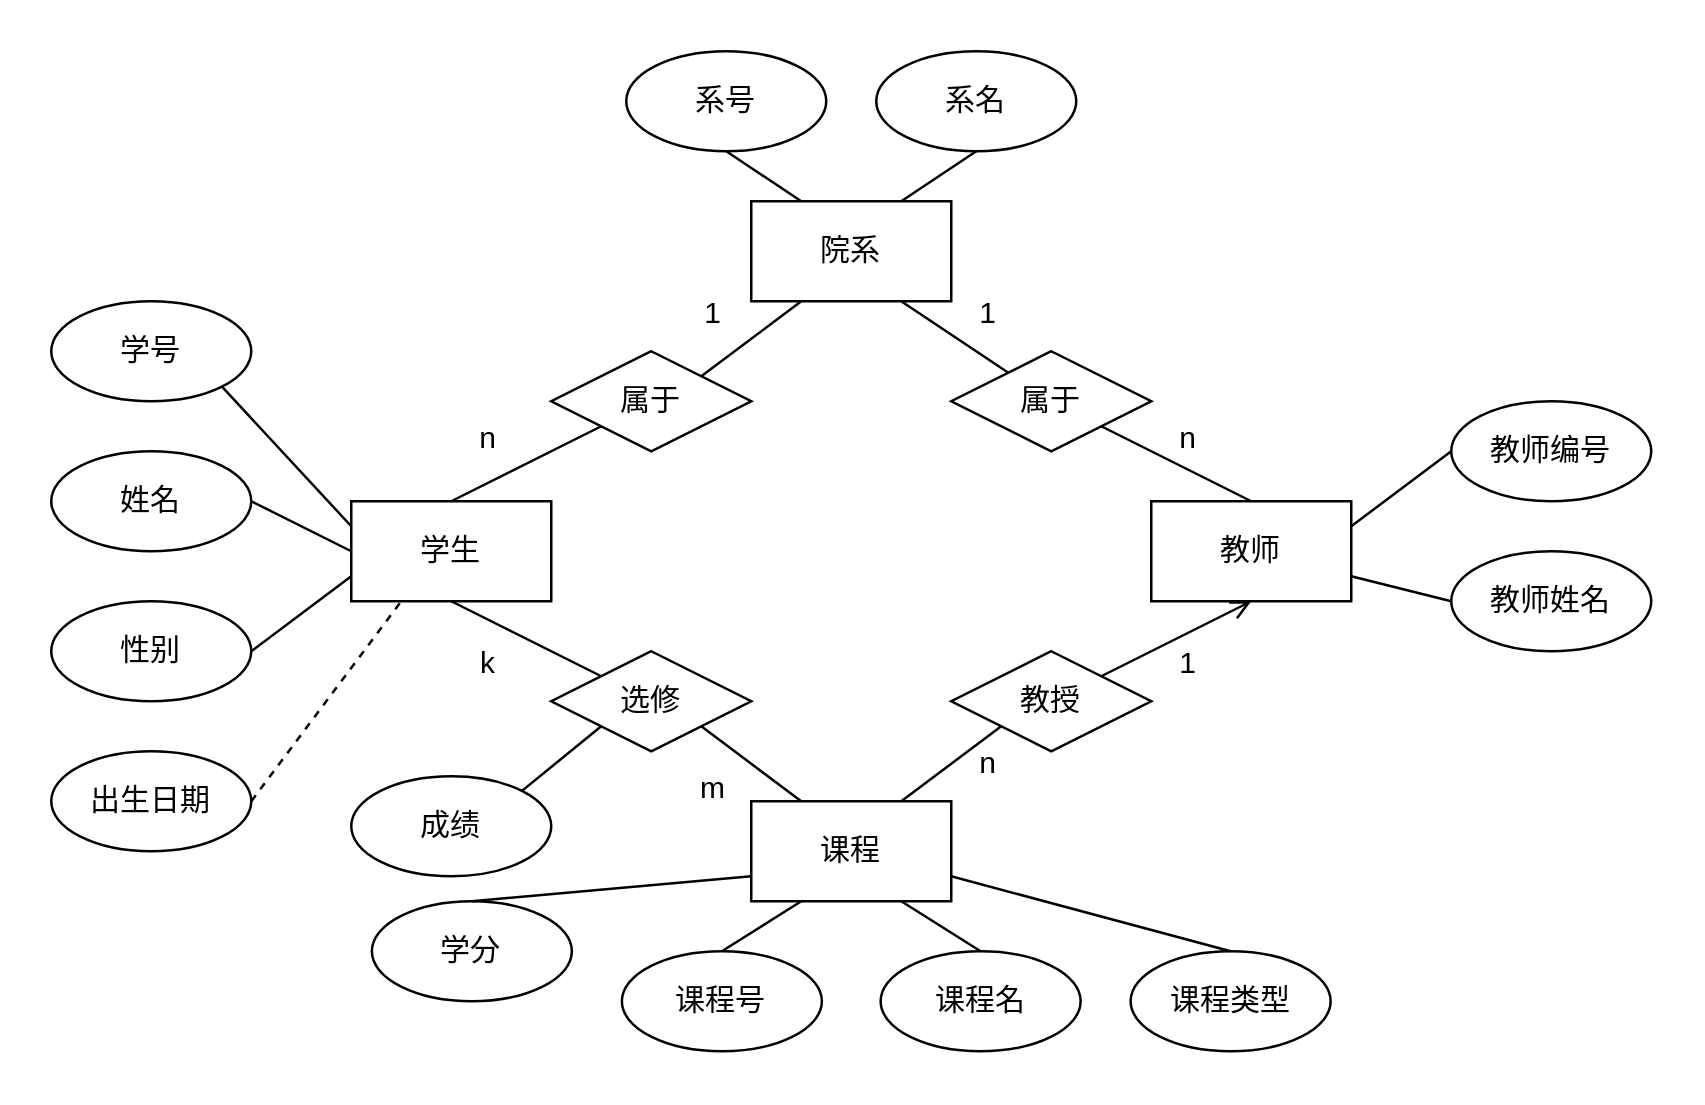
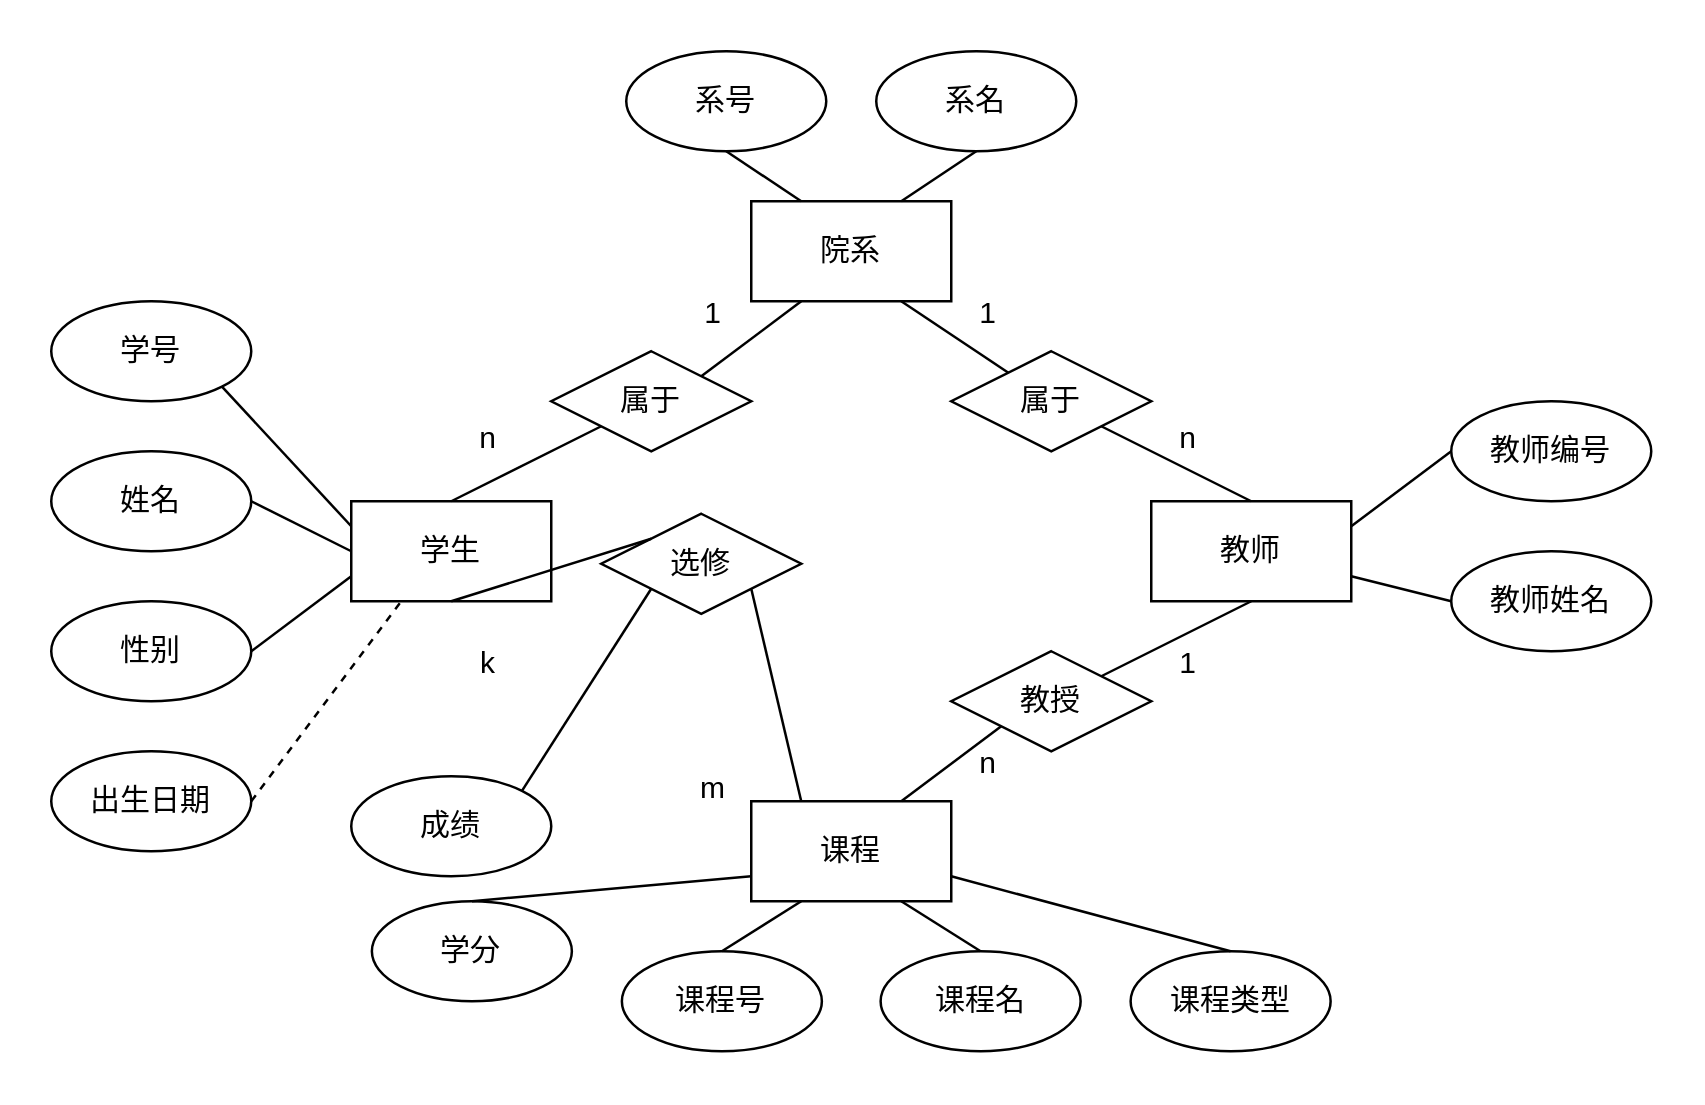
(1243, 606) -> (1244, 605)
(651, 701) -> (701, 564)
